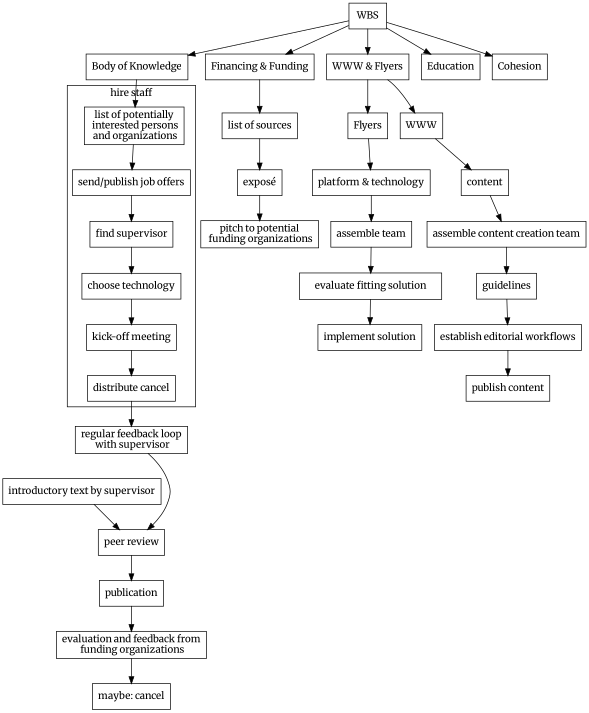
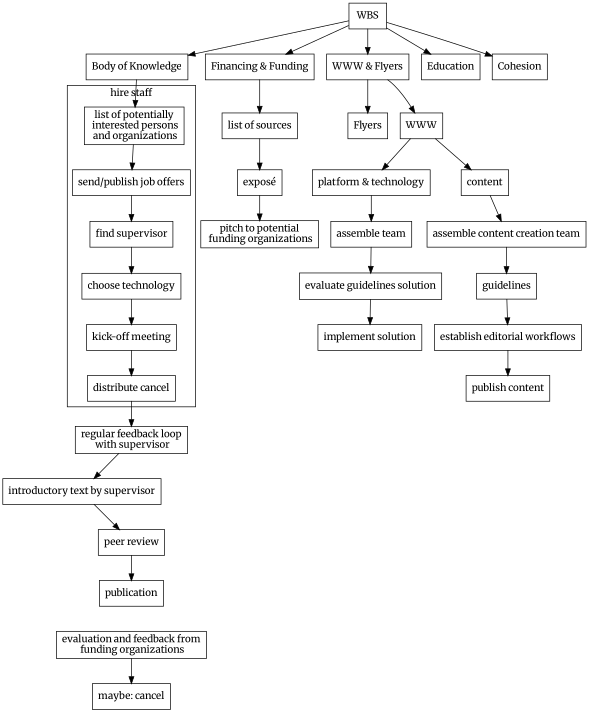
(369, 151) -> (399, 152)
(371, 286) -> (371, 286)
(170, 488) -> (109, 463)
(131, 615) -> none
